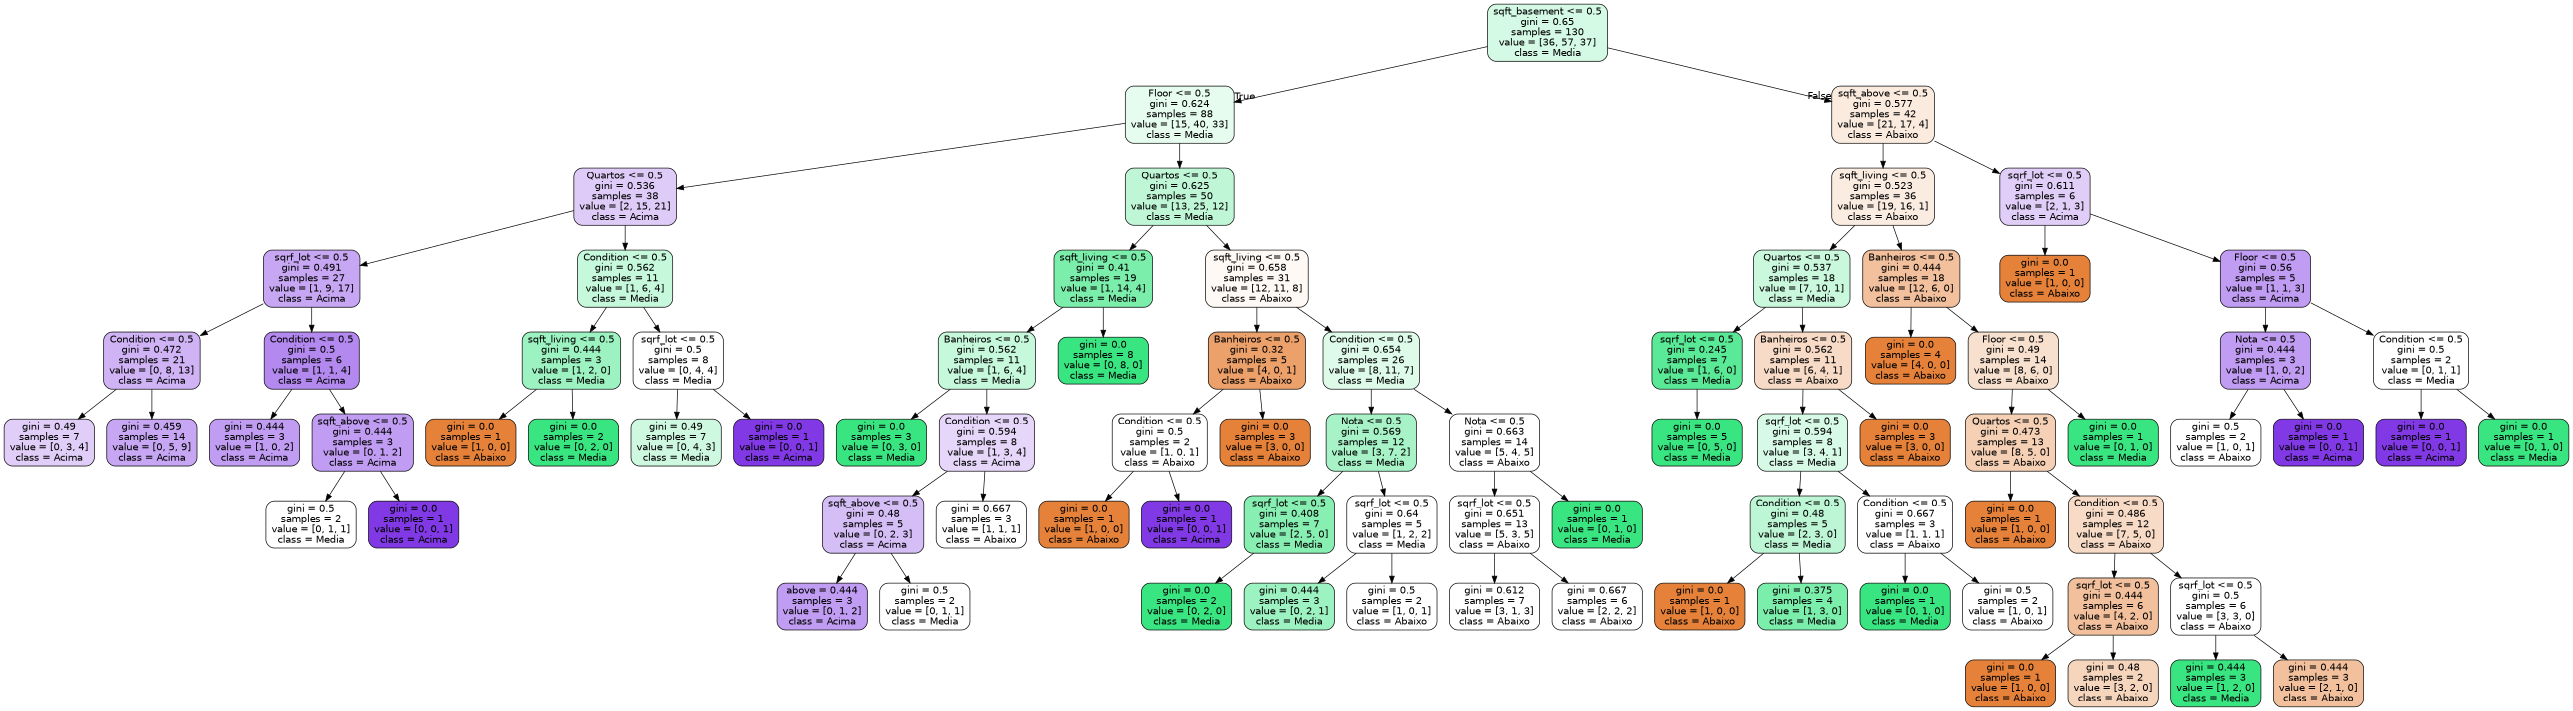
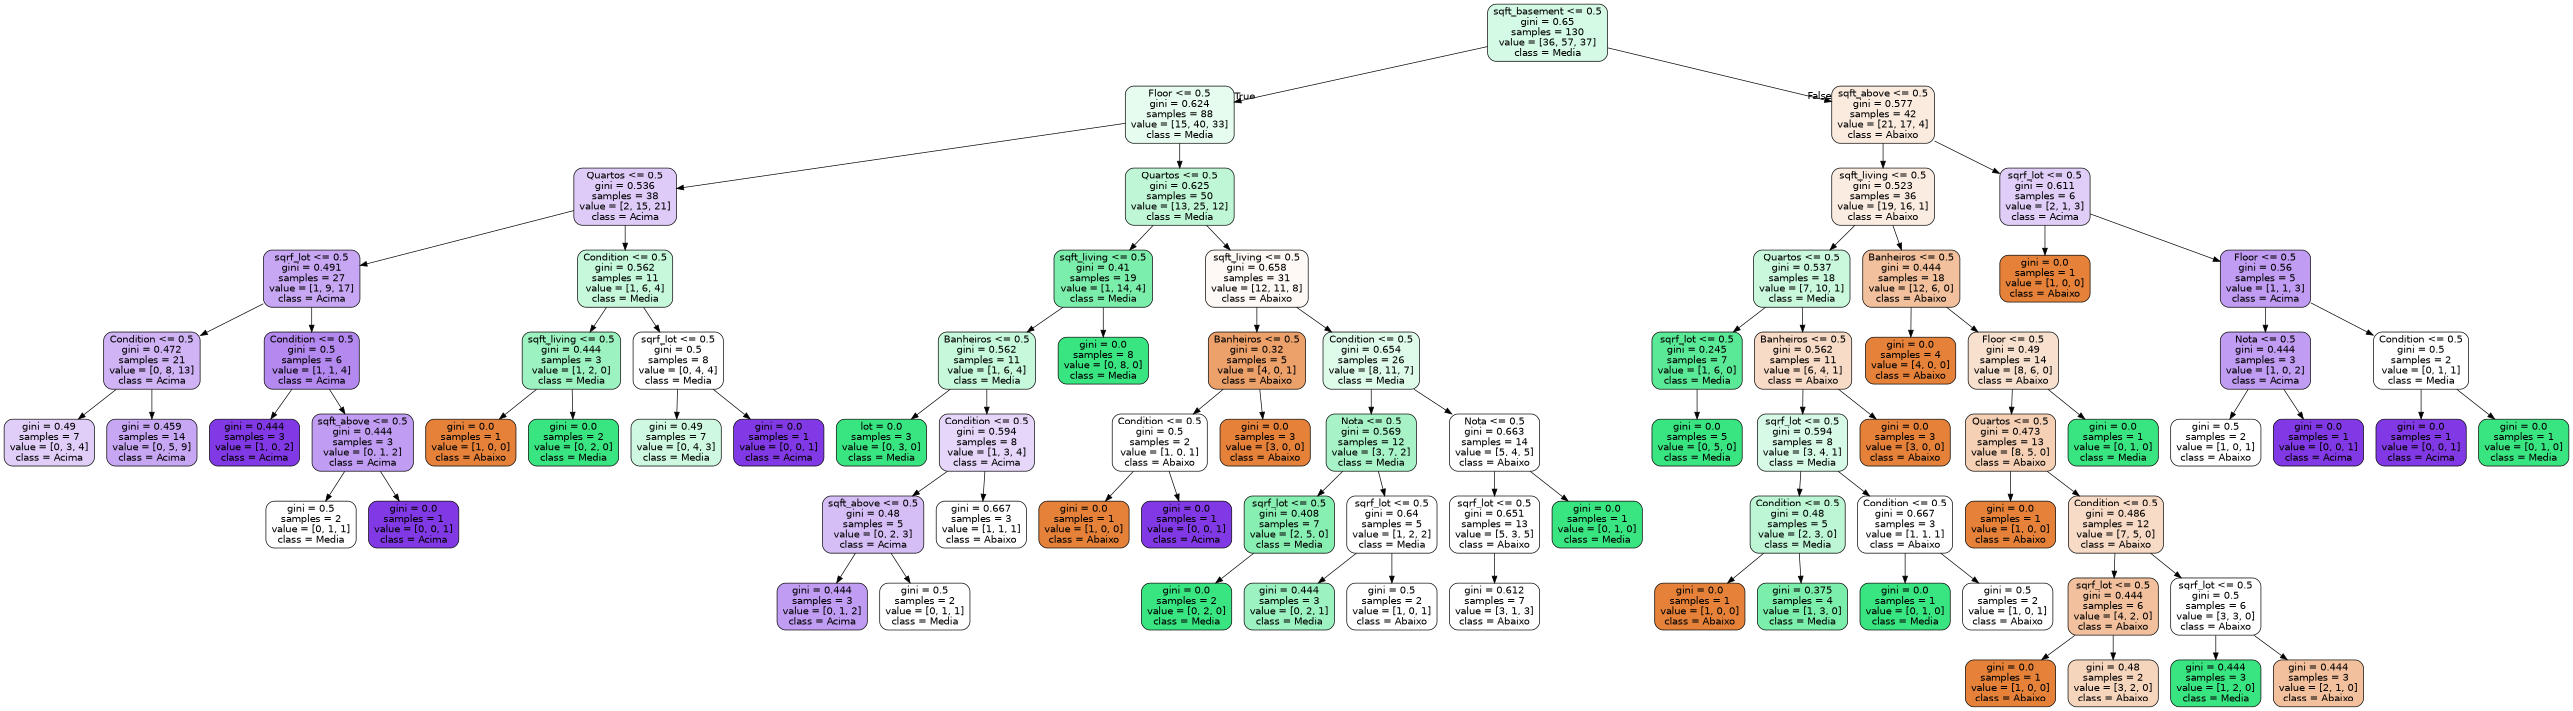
(255, 443) -> (255, 443)
(881, 443) -> (881, 443)
(822, 607) -> (822, 607)
(1597, 607) -> none
